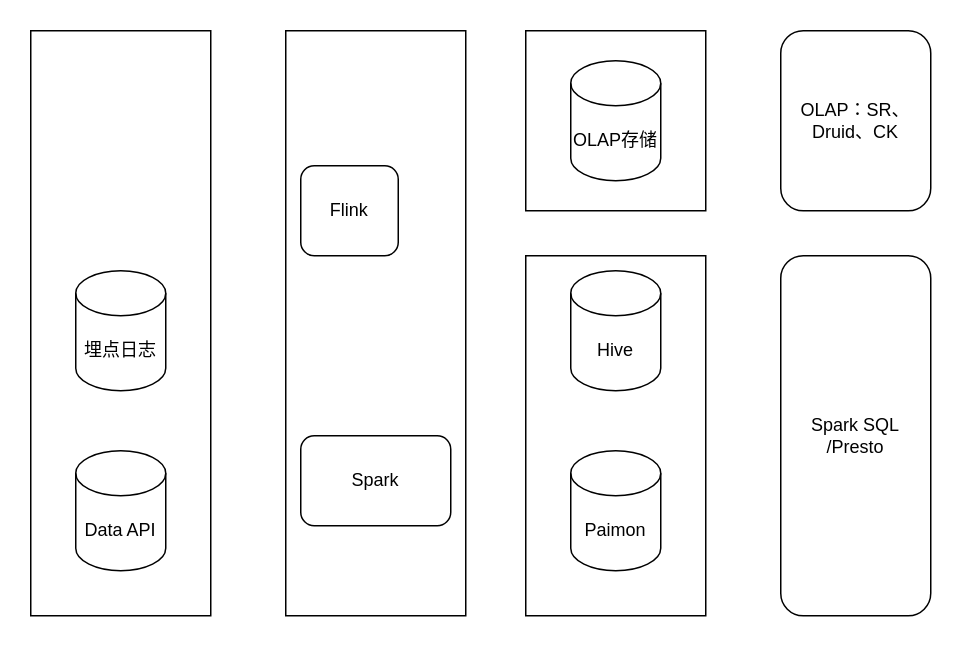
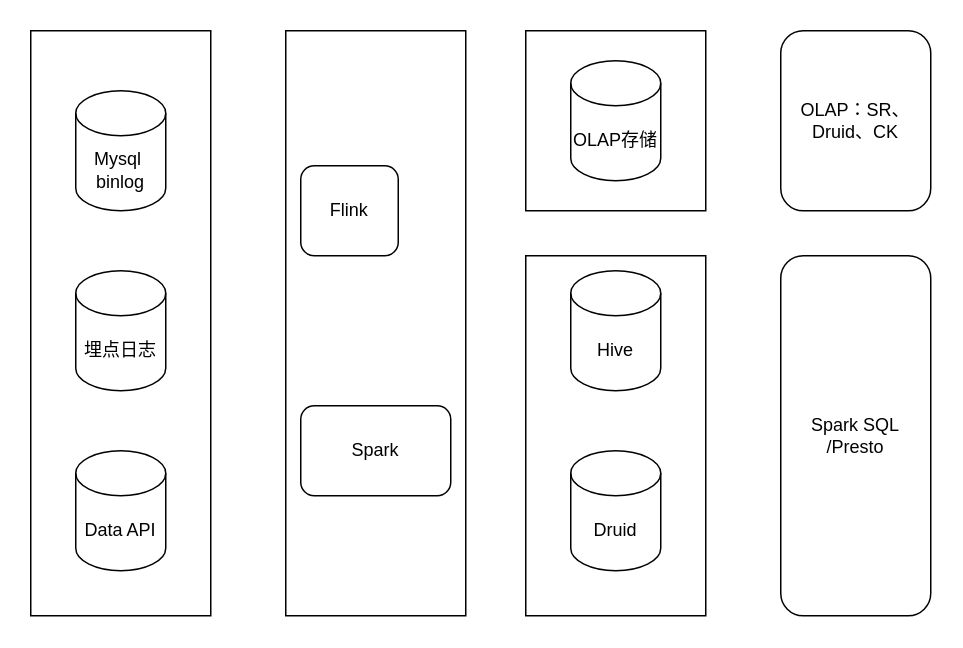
none -> (121, 151)
(376, 481) -> (376, 451)
(616, 530) -> (616, 530)
